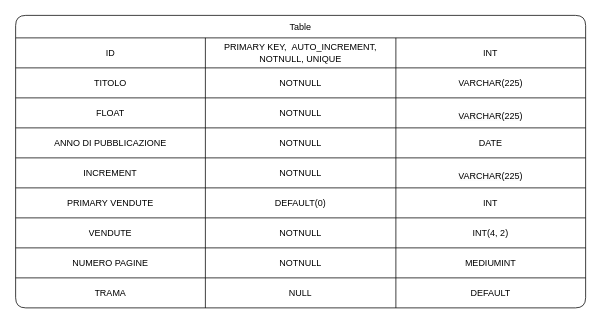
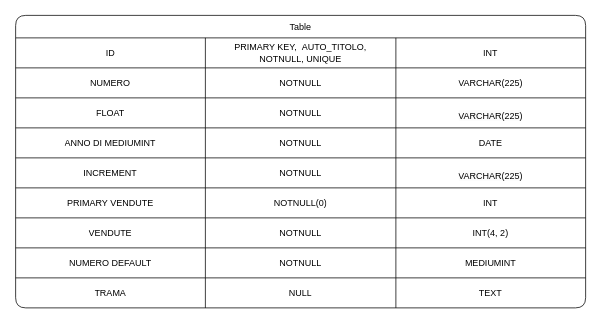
(300, 53) -> (300, 53)
(110, 83) -> (110, 83)
(110, 143) -> (110, 143)
(300, 203) -> (300, 203)
(110, 263) -> (110, 263)
(491, 293) -> (491, 293)
